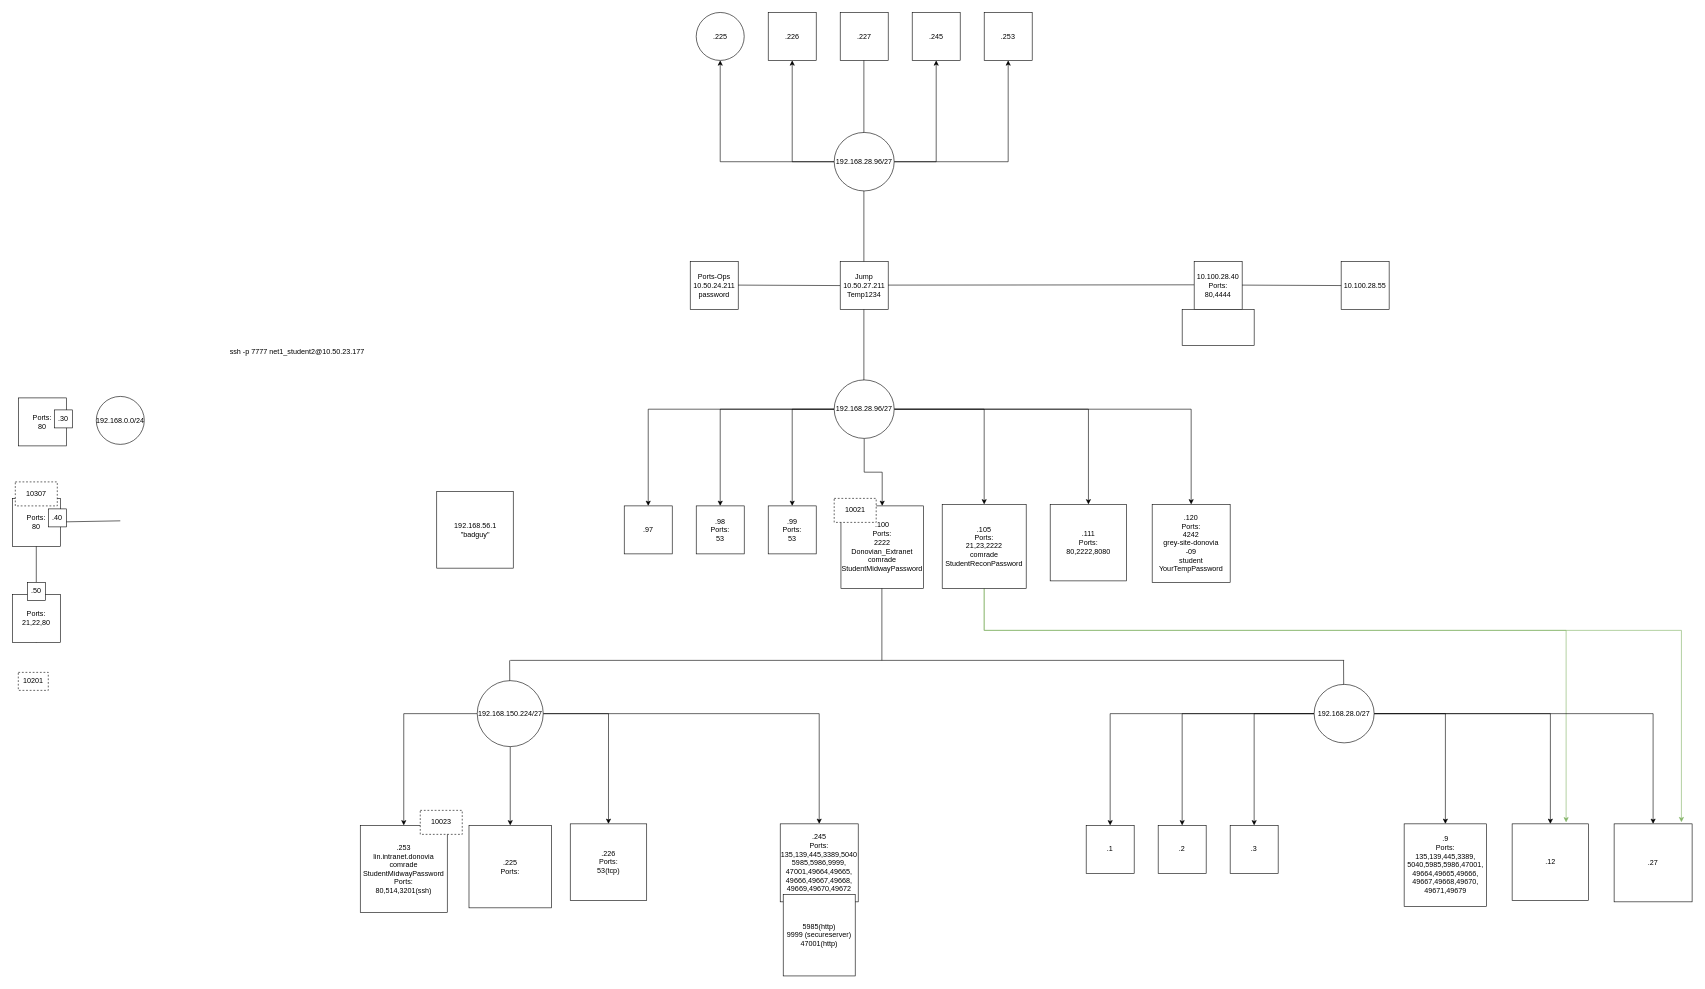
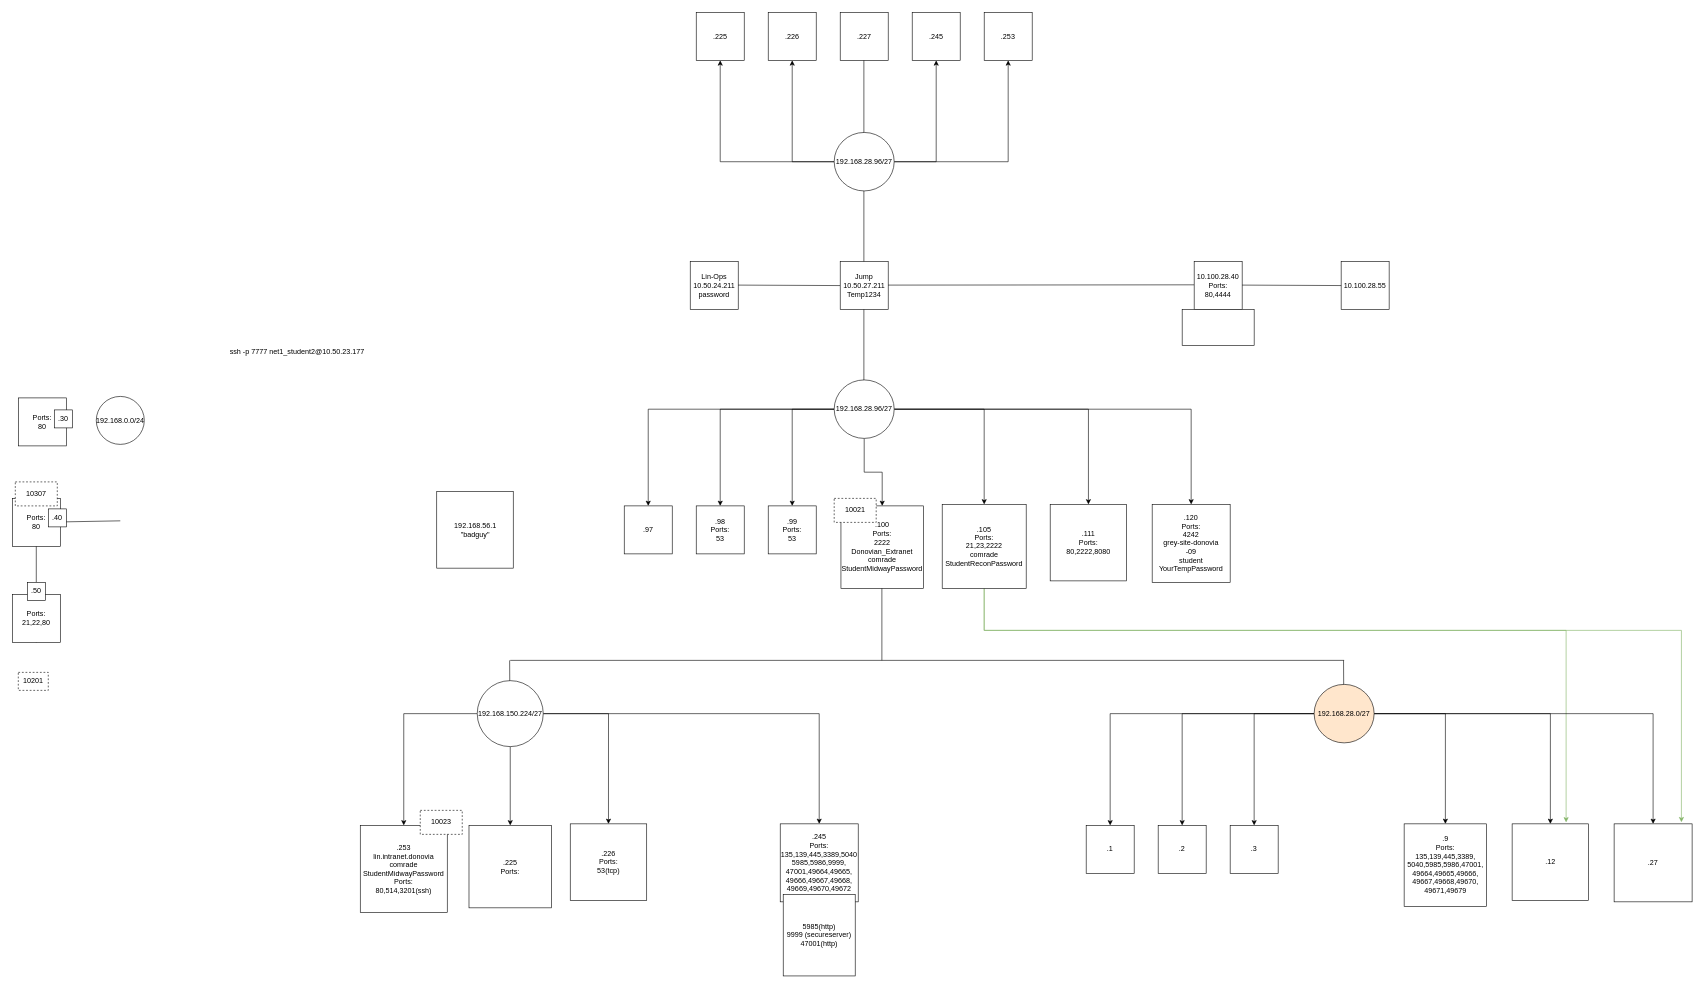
(720, 36) -> (720, 36)
(714, 285) -> (714, 285)
(1344, 714) -> (1344, 714)
